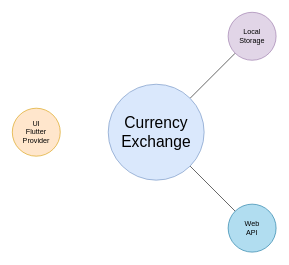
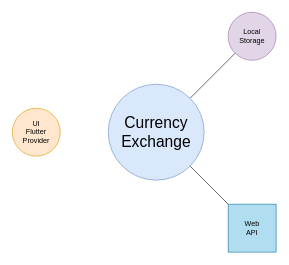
(252, 228) -> (252, 228)
